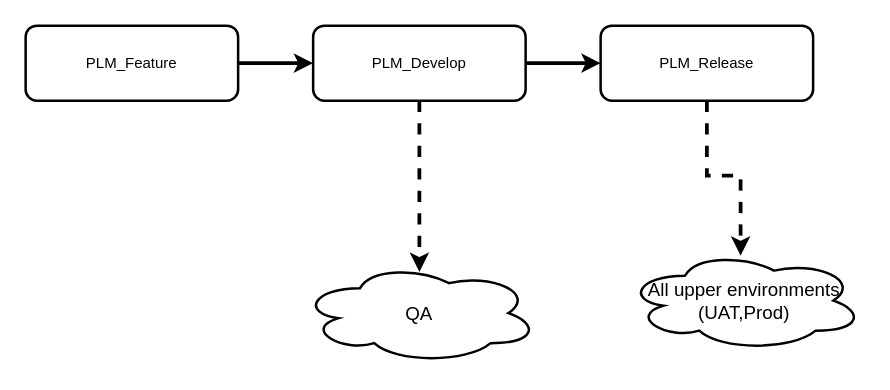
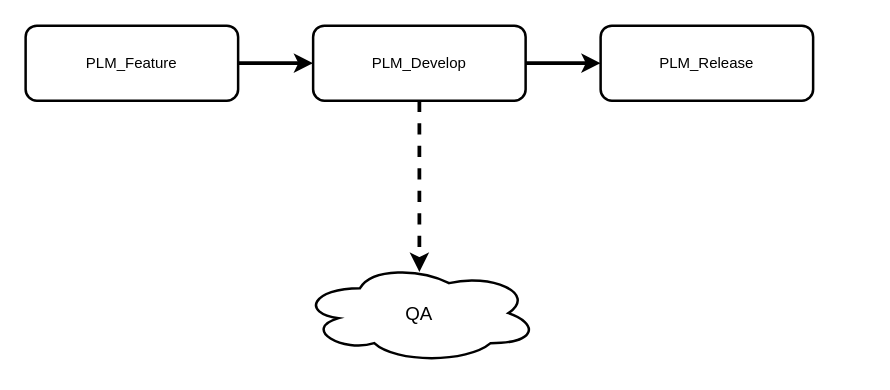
(741, 177) -> none
(744, 301) -> none
